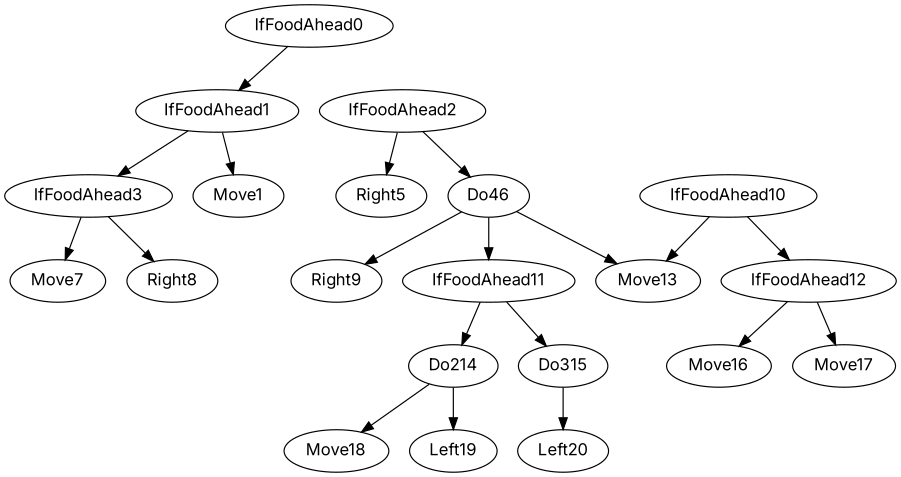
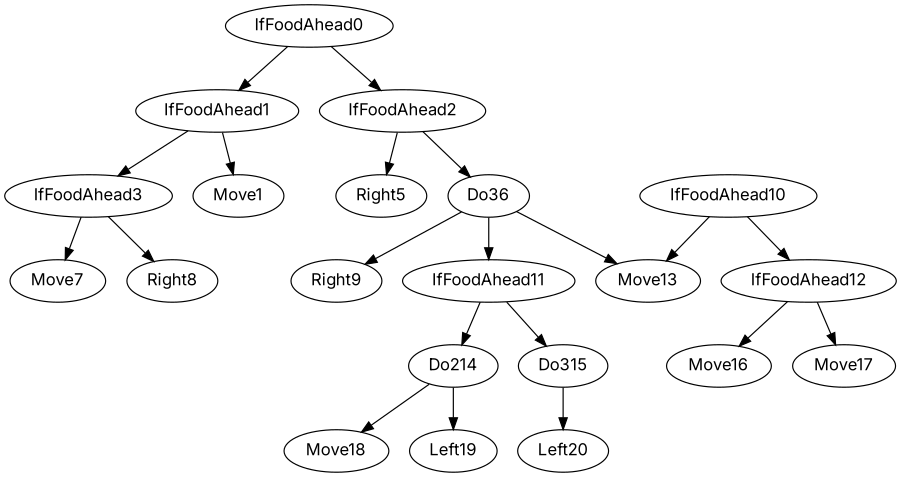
none -> (351, 64)
(489, 196) -> (489, 196)
